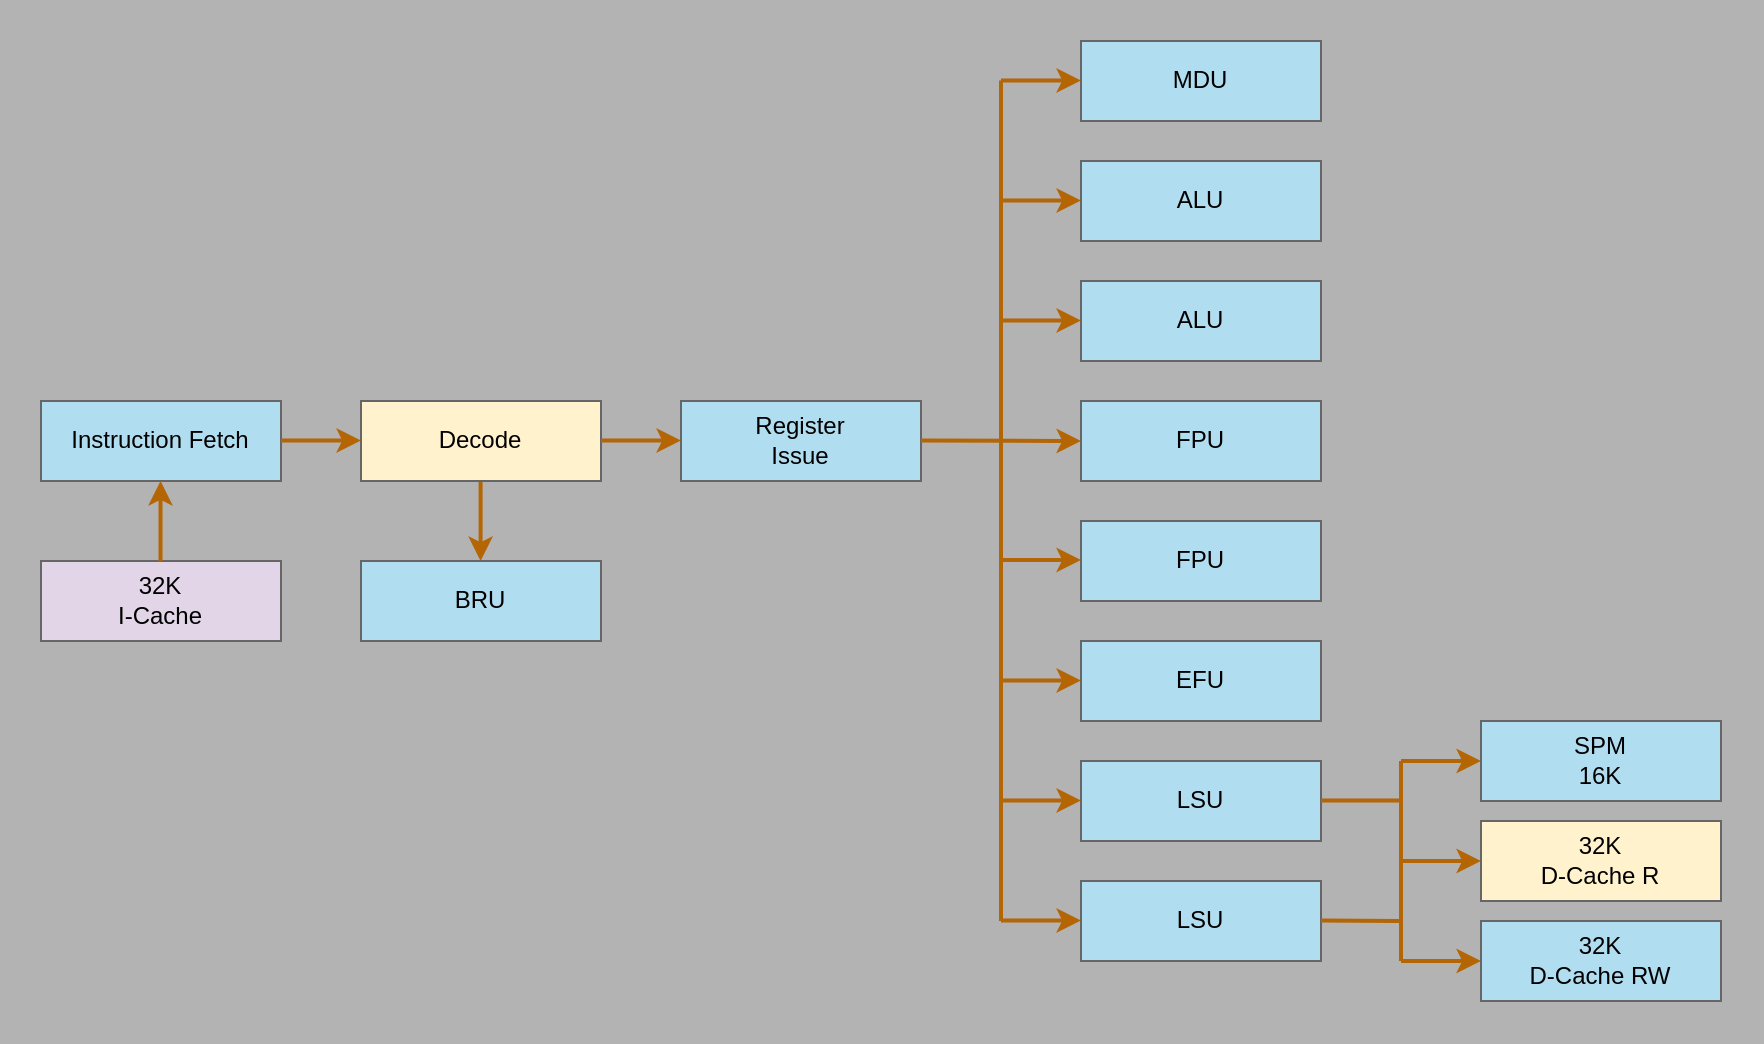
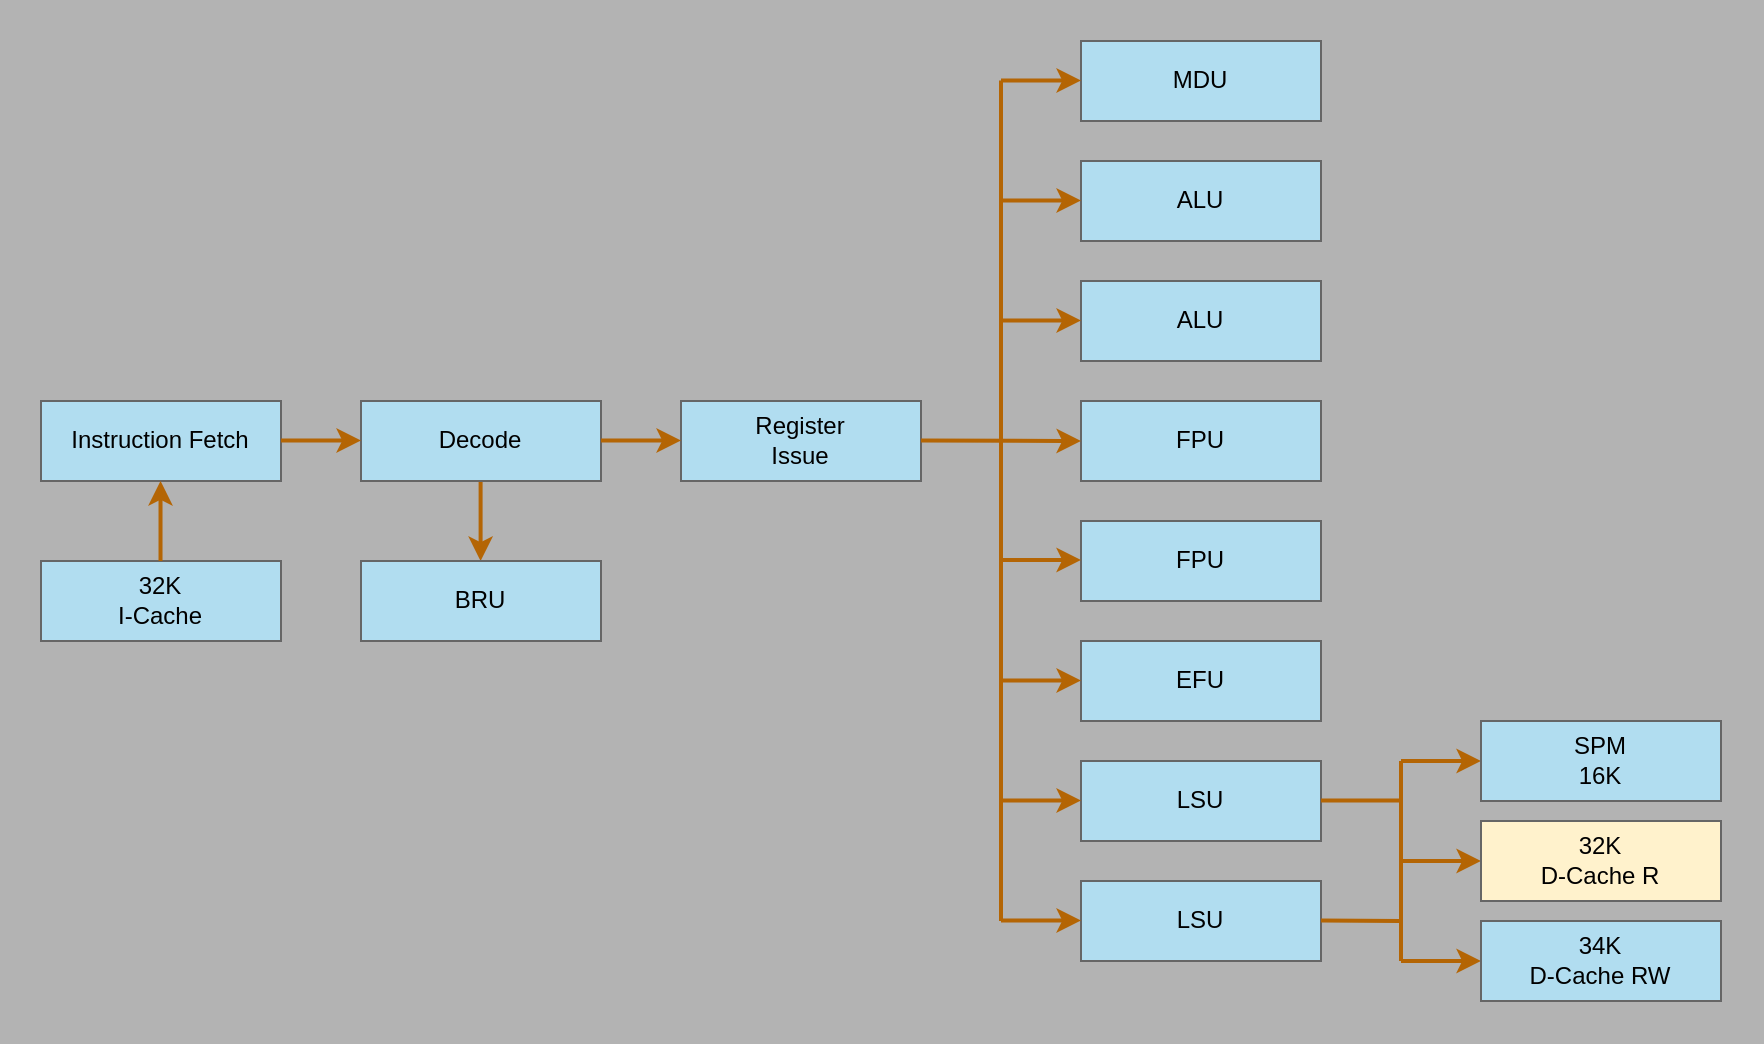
(481, 441) -> (481, 441)
(161, 601) -> (161, 601)
(1601, 961) -> (1601, 961)
